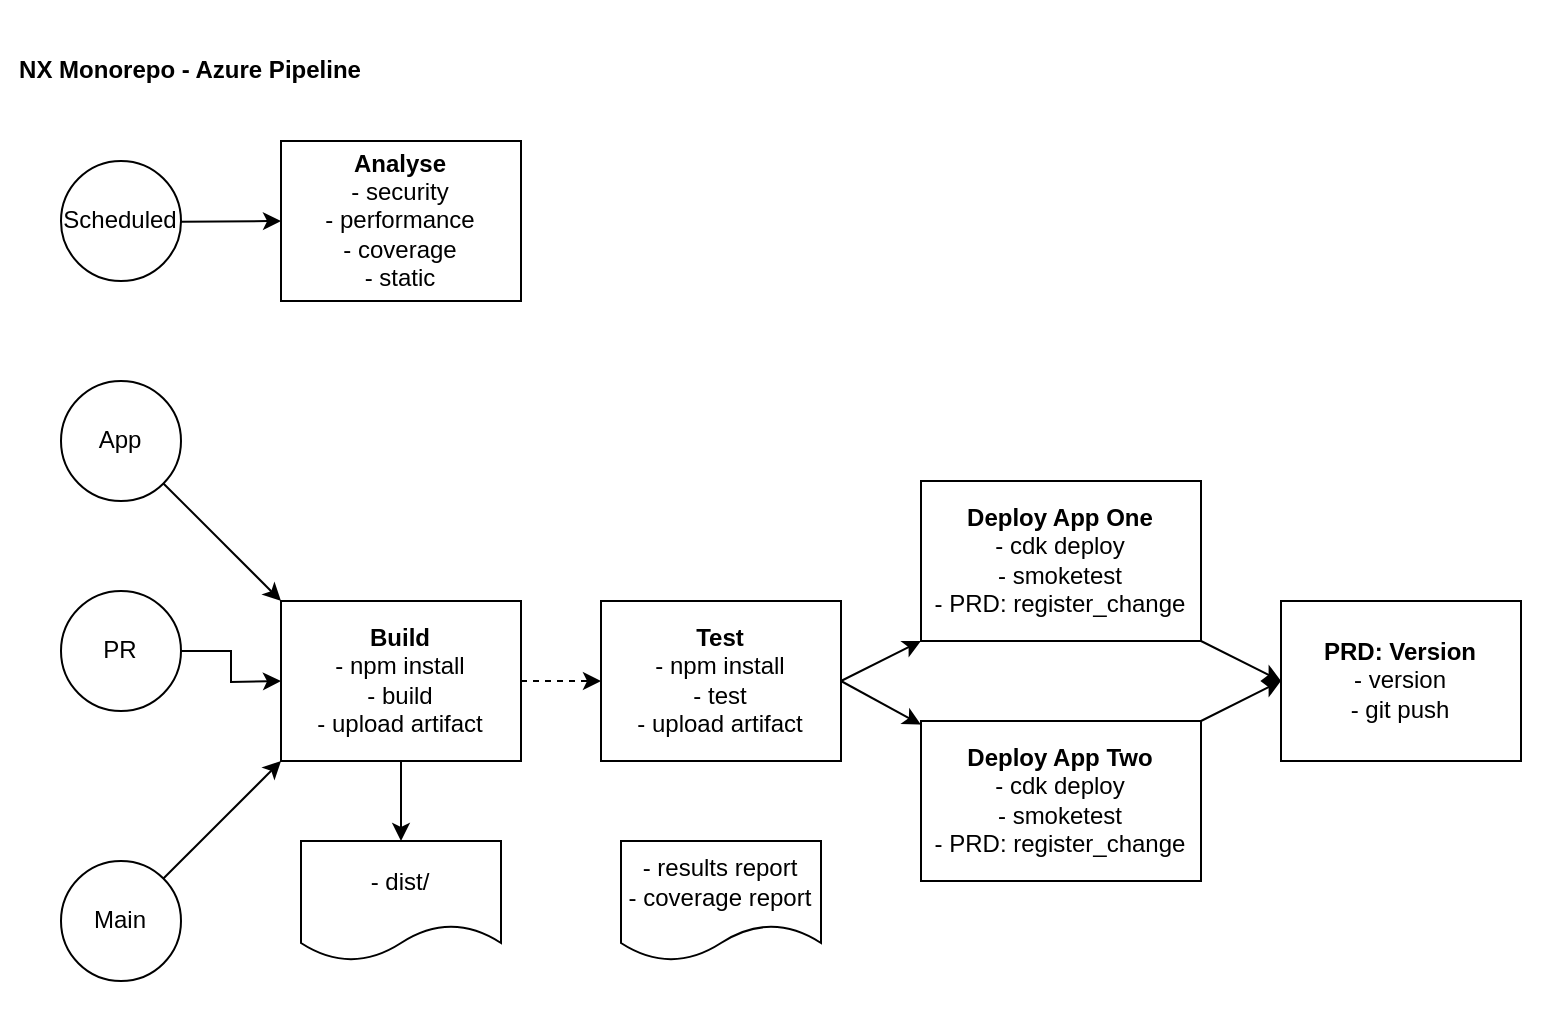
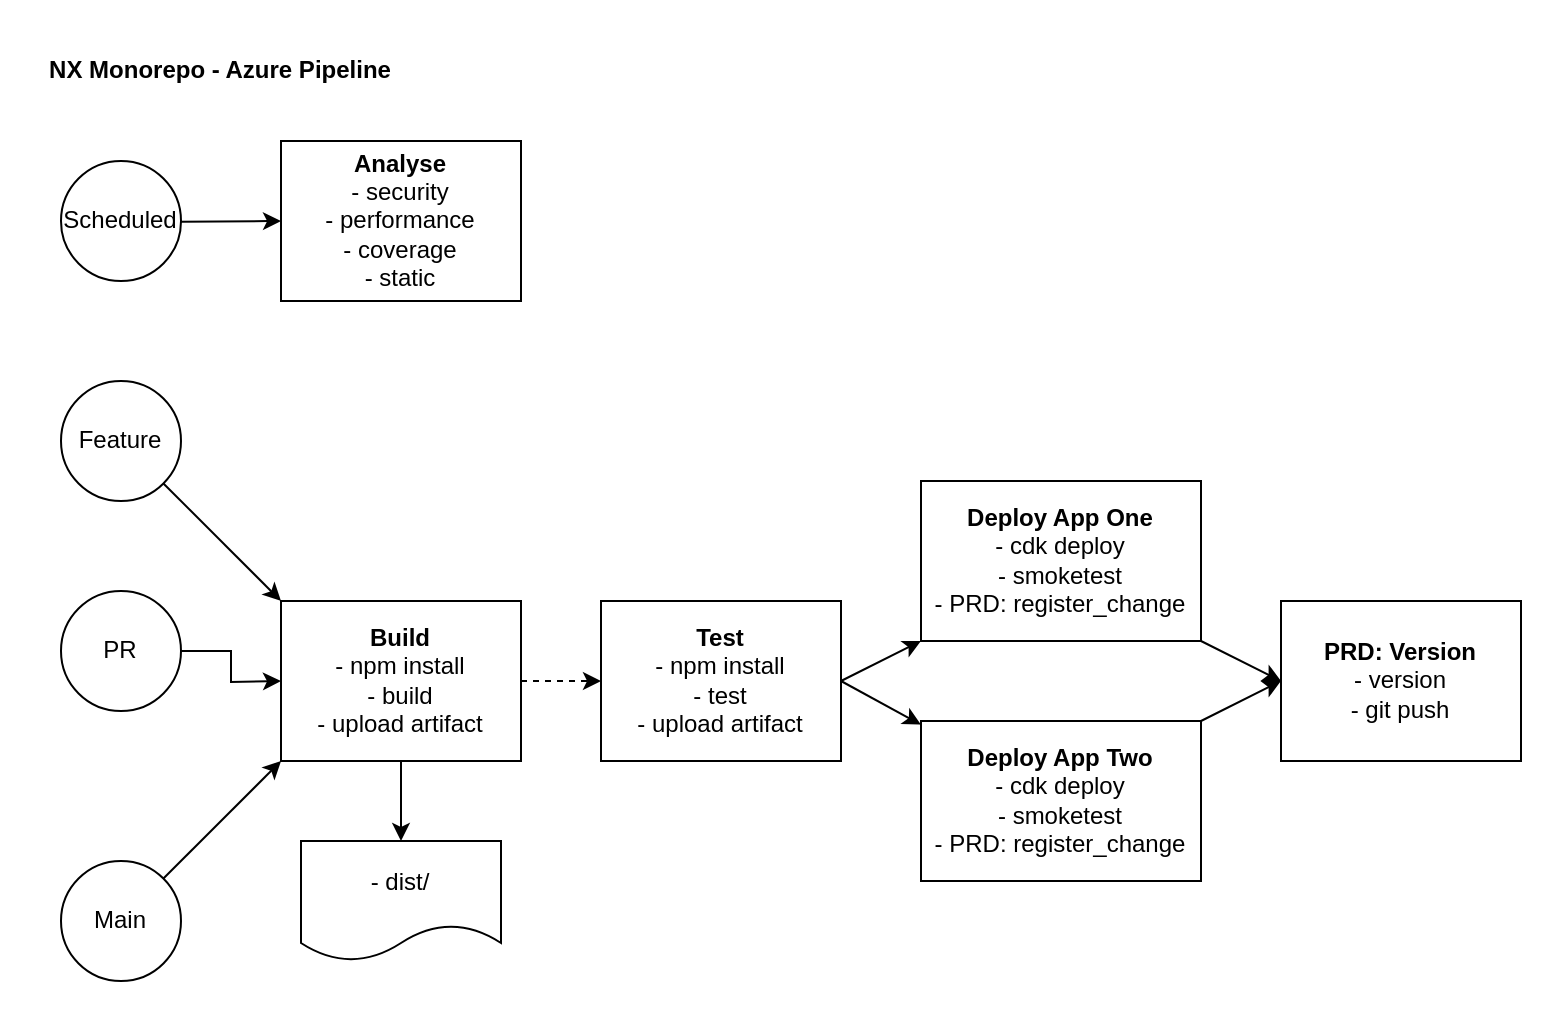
(191, 71) -> (221, 71)
(121, 441) -> (121, 441)
(721, 901) -> none
